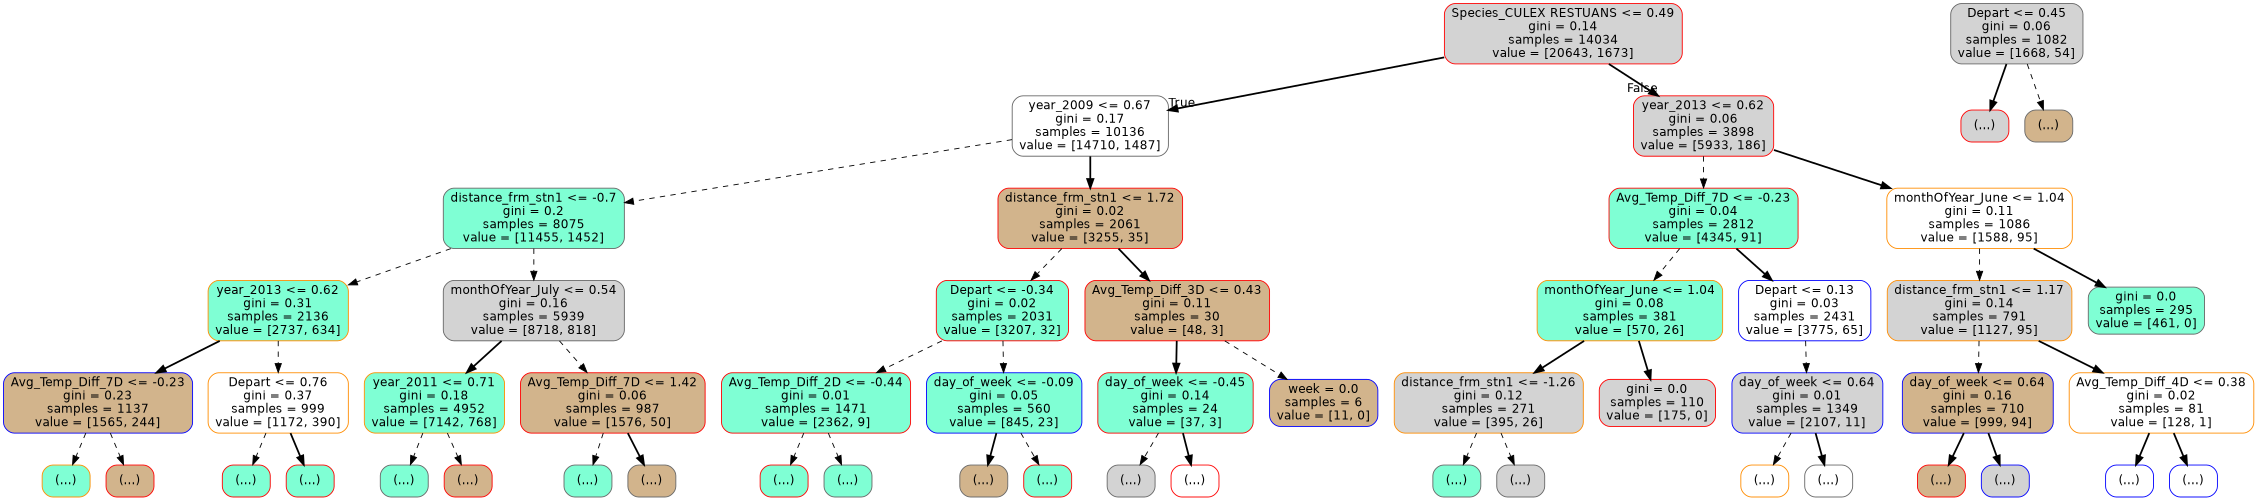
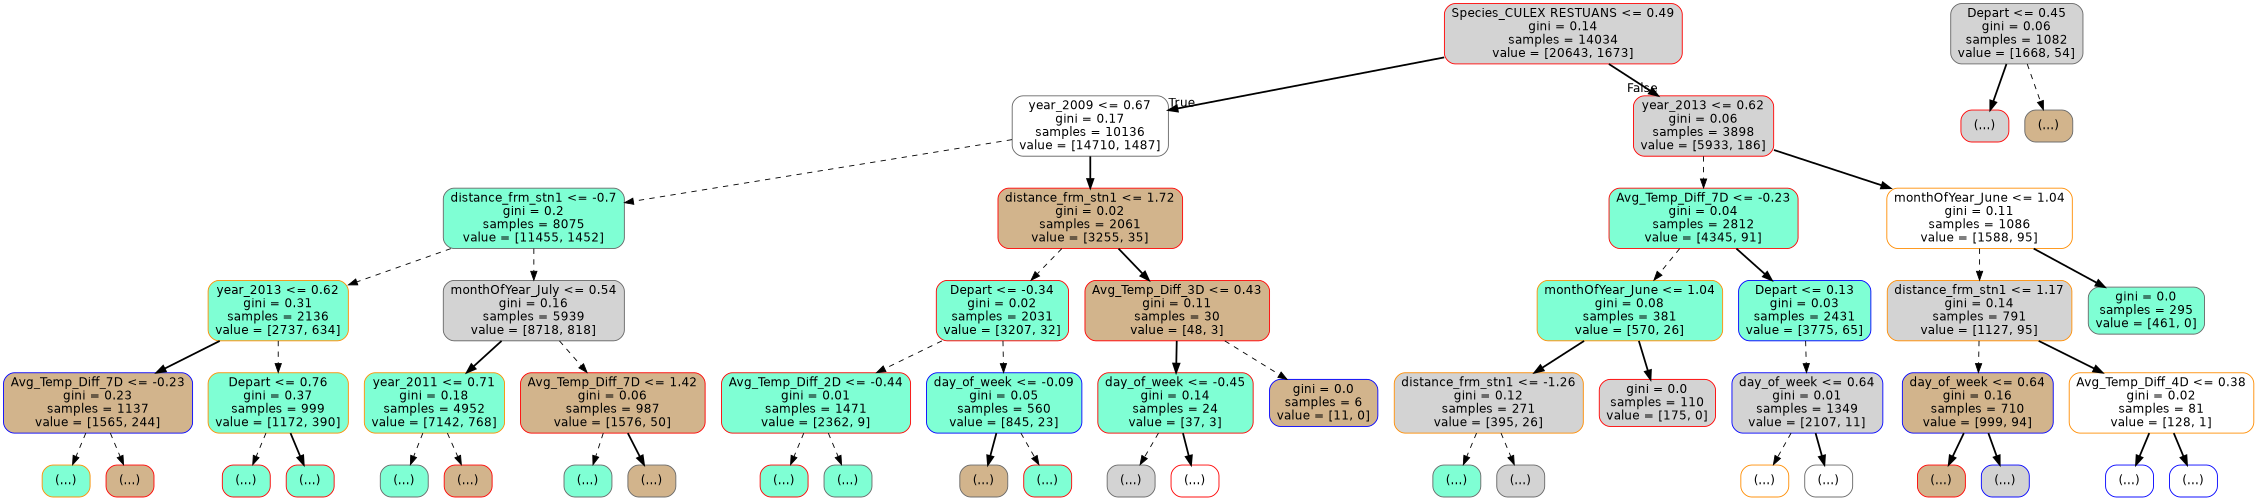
(1805, 311) -> (1805, 311)
(278, 403) -> (278, 403)
(1324, 403) -> (1324, 403)
